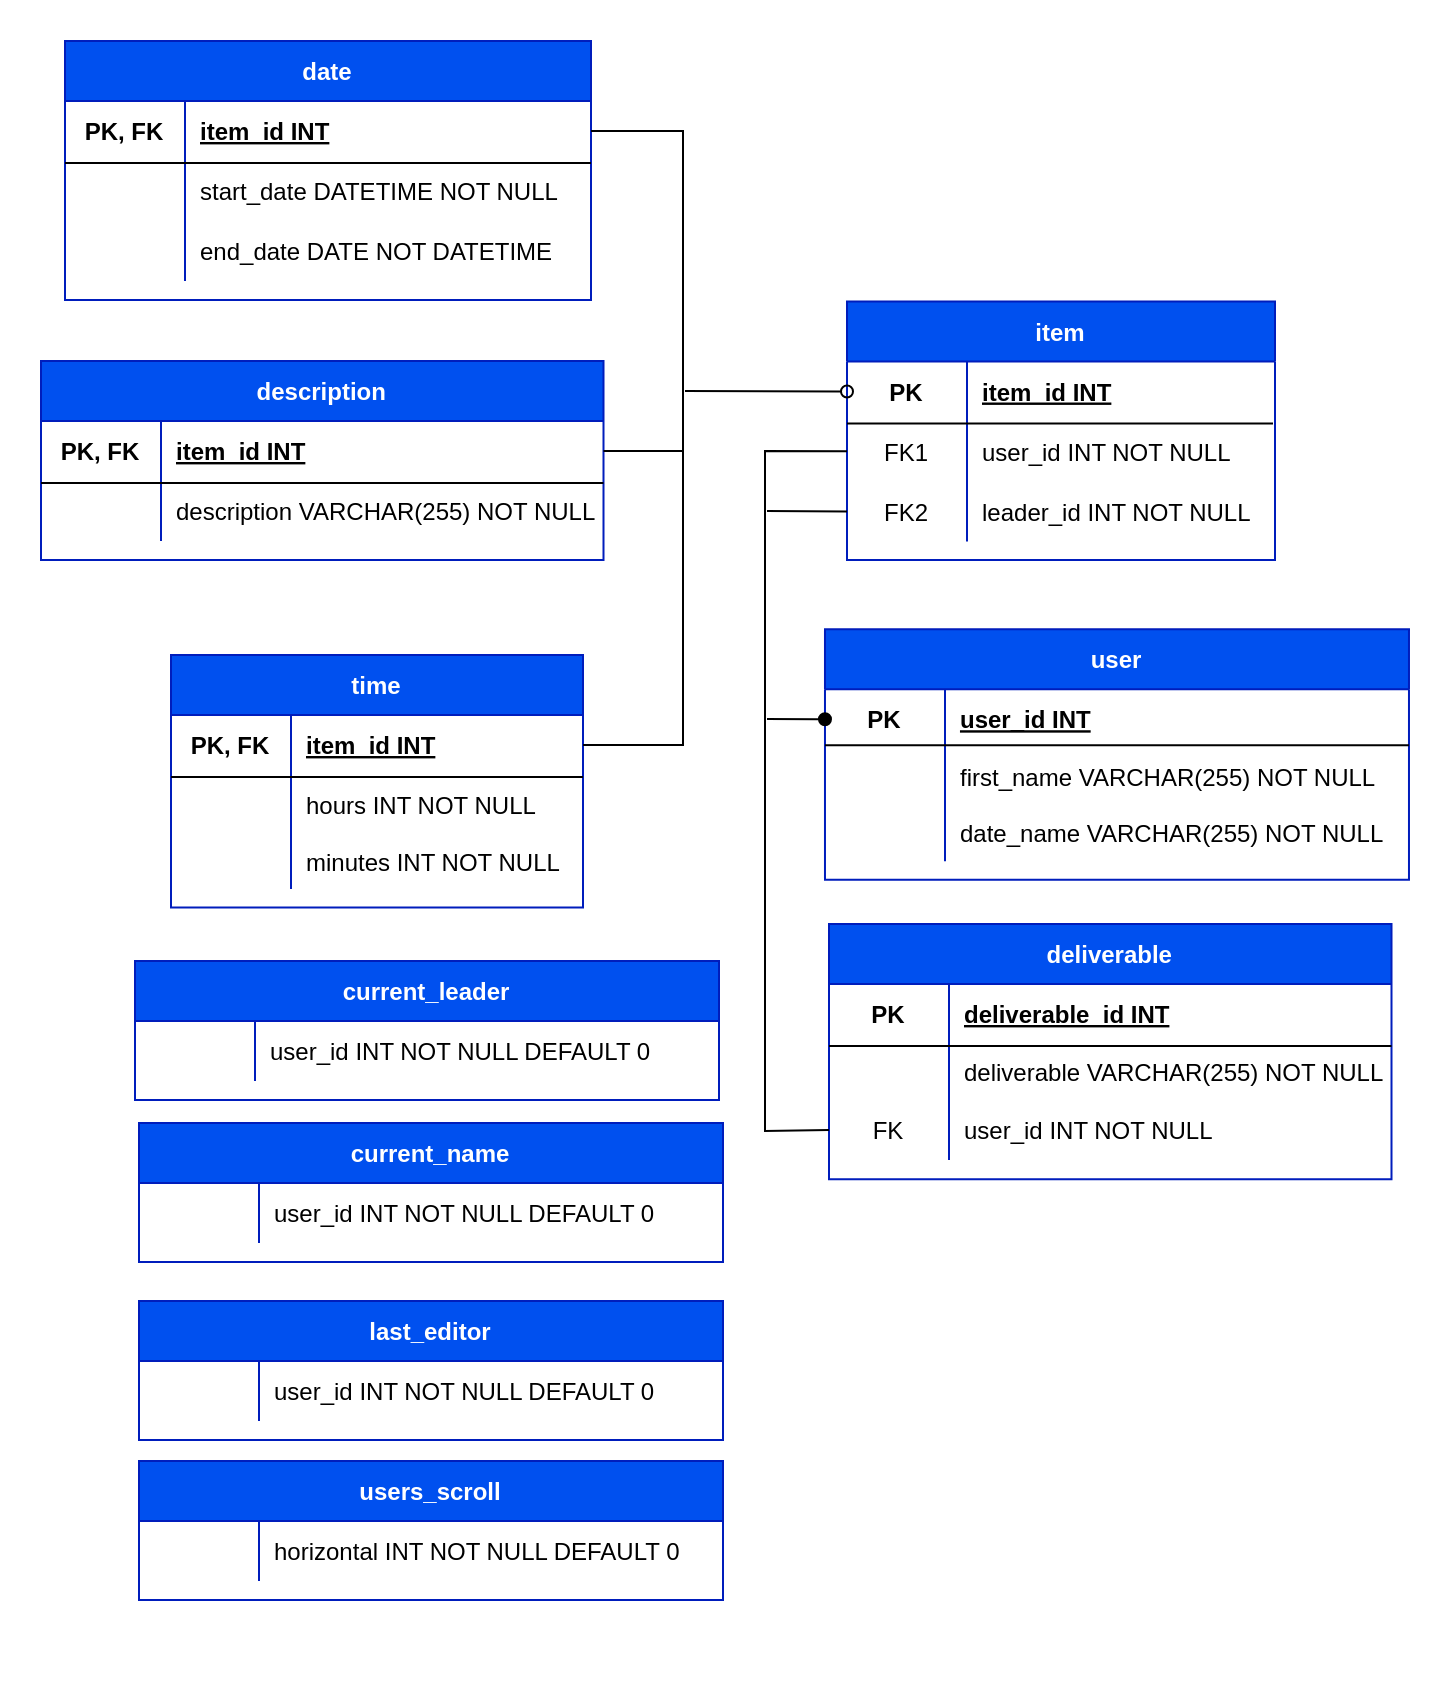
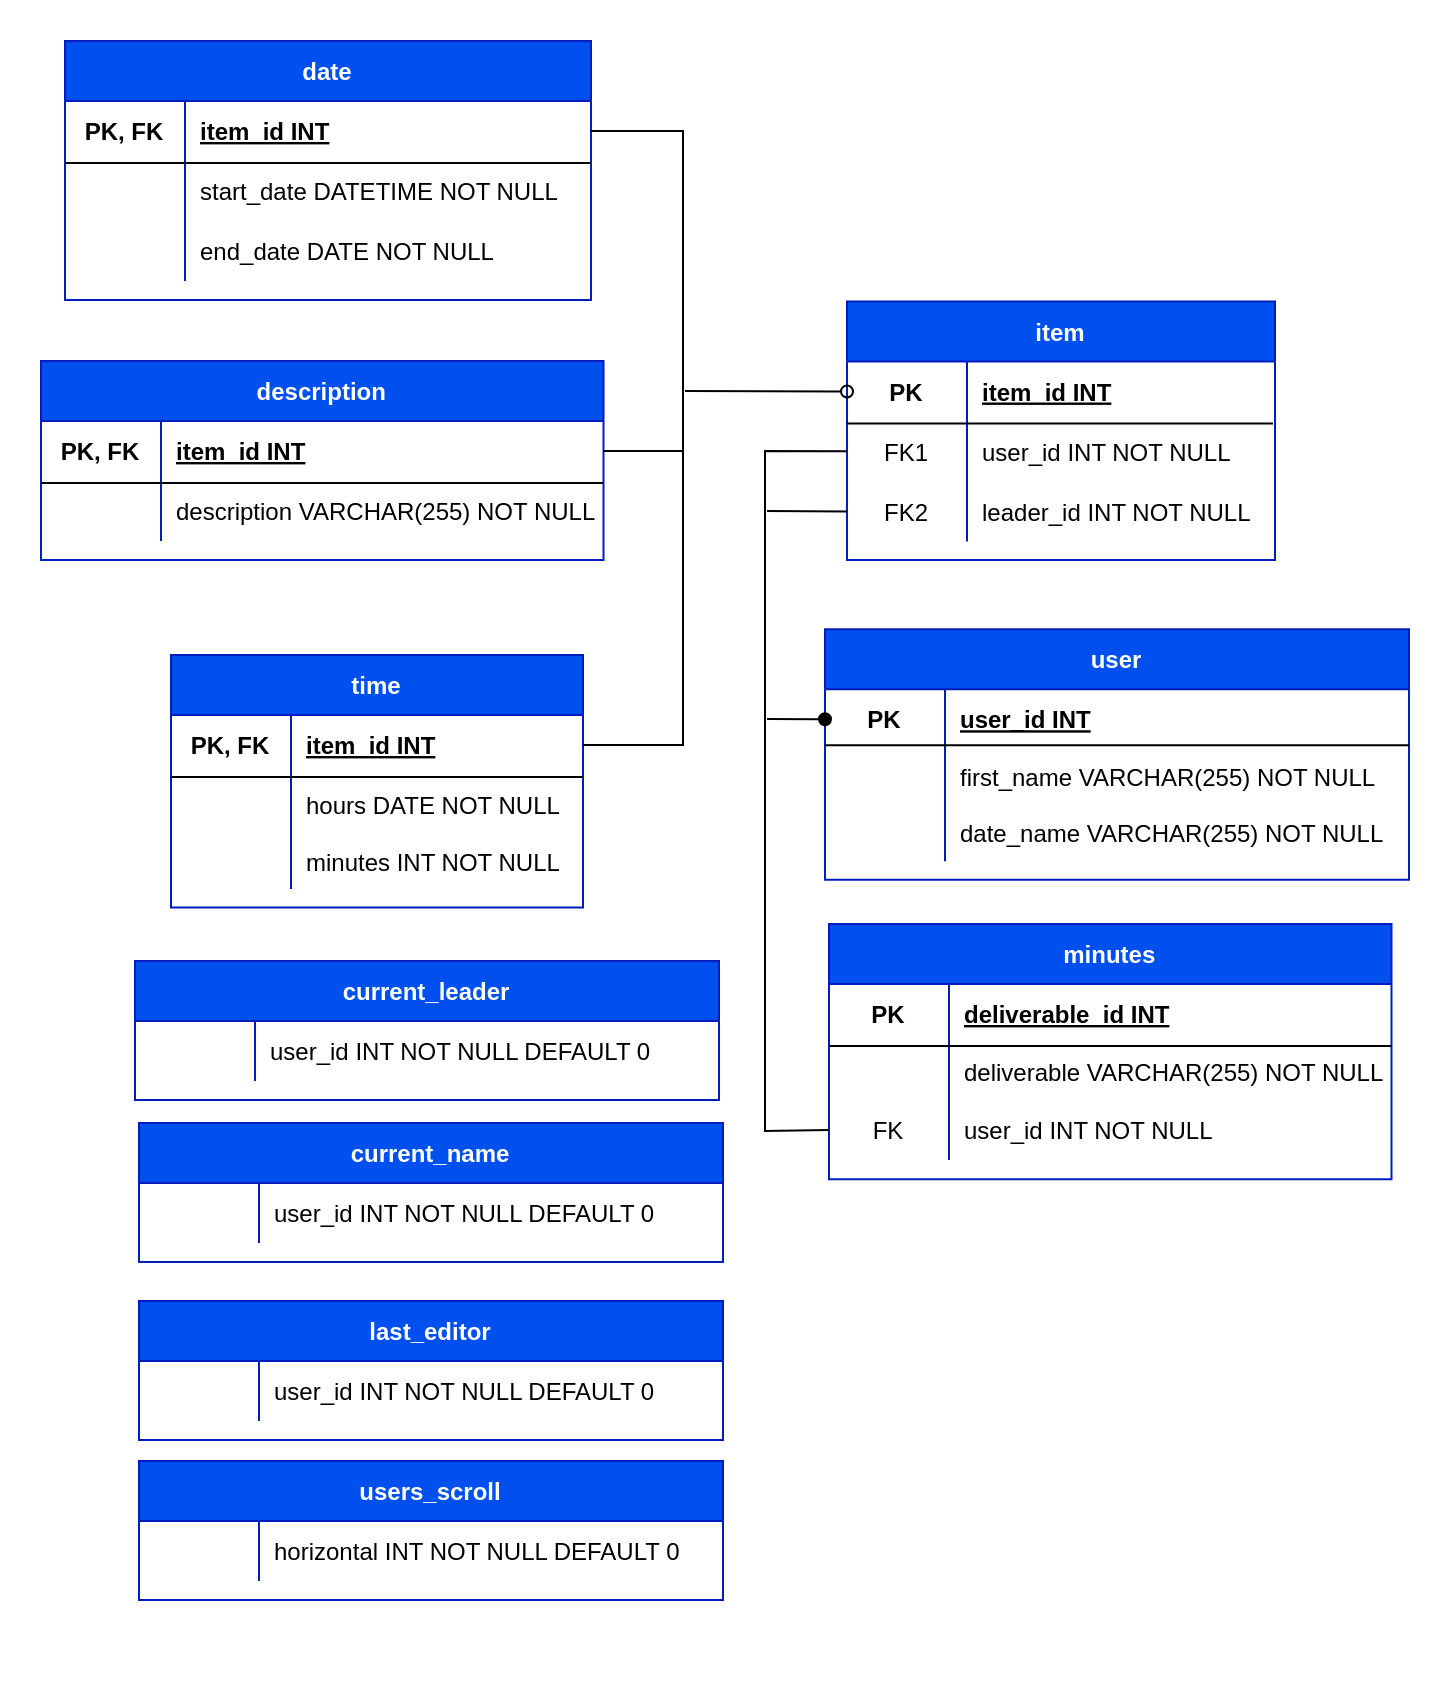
(365, 252) -> (338, 252)
(418, 806) -> (424, 806)
(1109, 955) -> (1109, 955)
